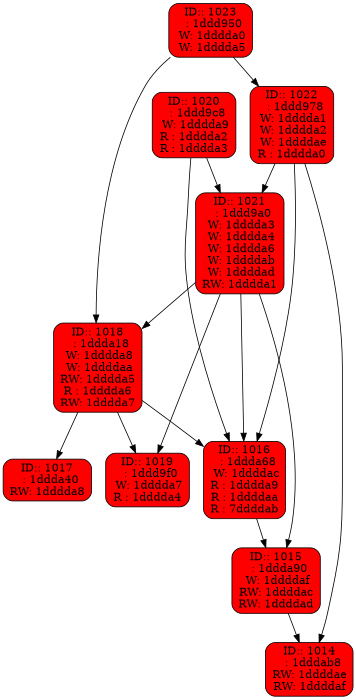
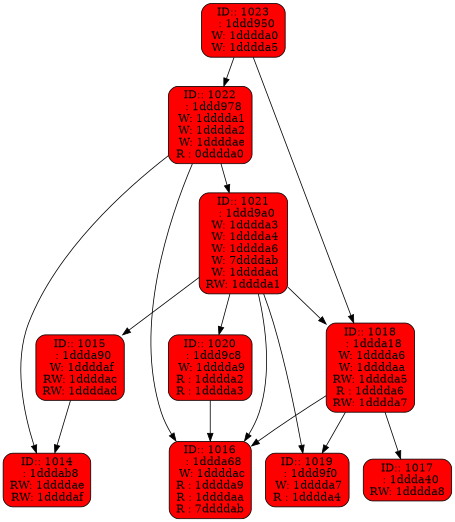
(292, 154) -> (210, 154)
(212, 172) -> (225, 310)
(240, 261) -> (243, 261)
(98, 356) -> (370, 356)
(260, 529) -> none
